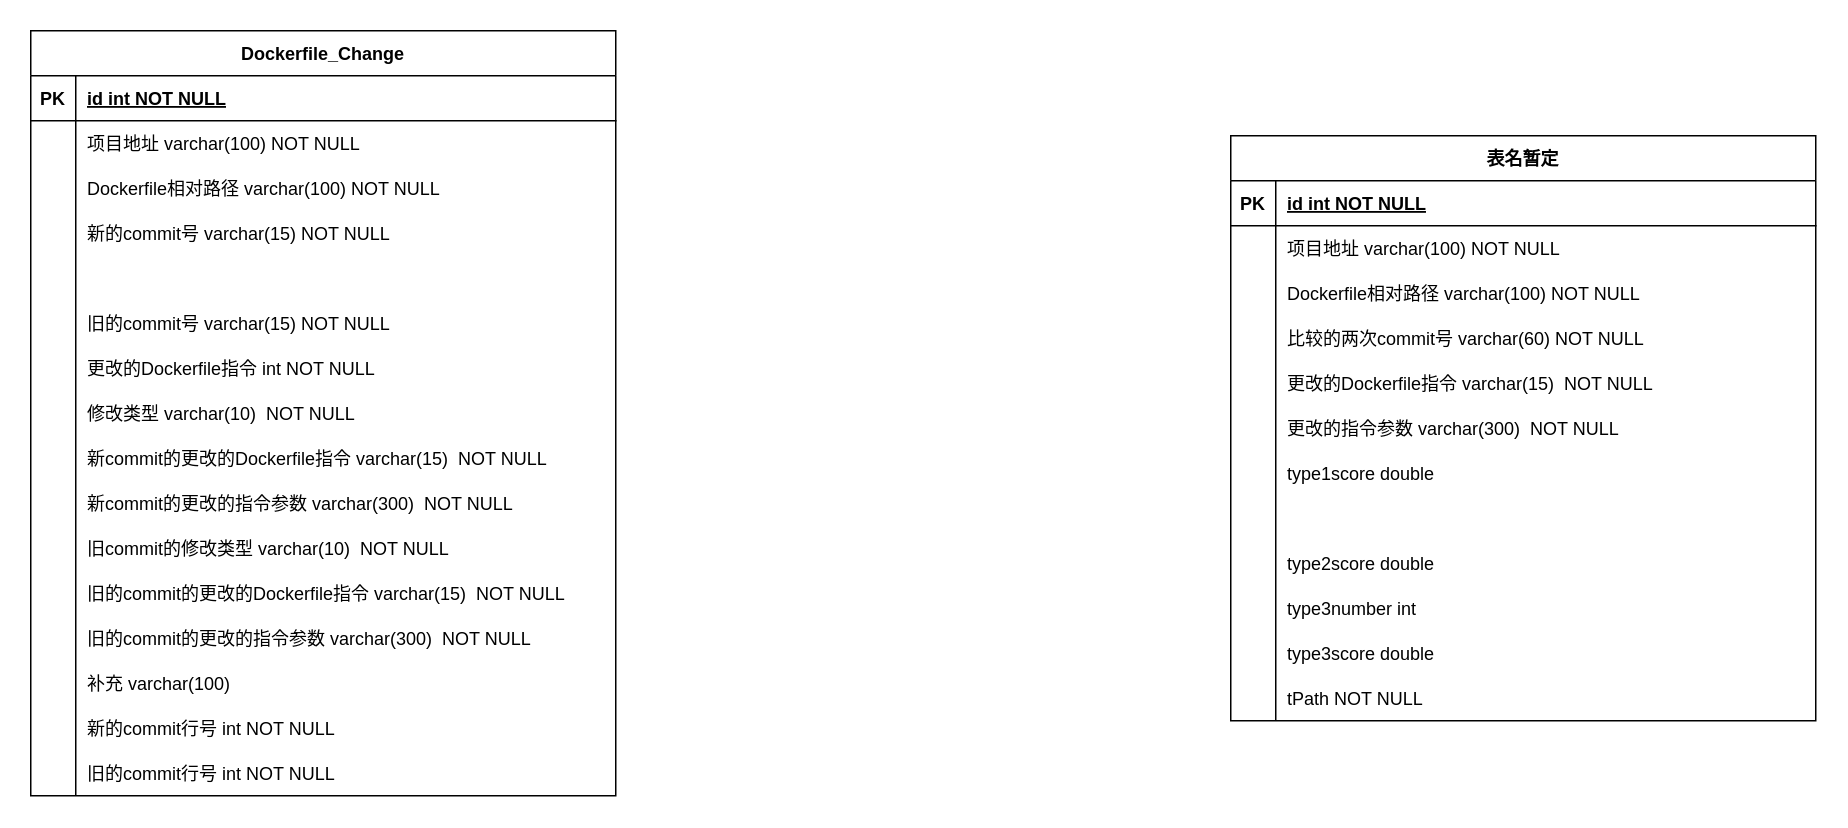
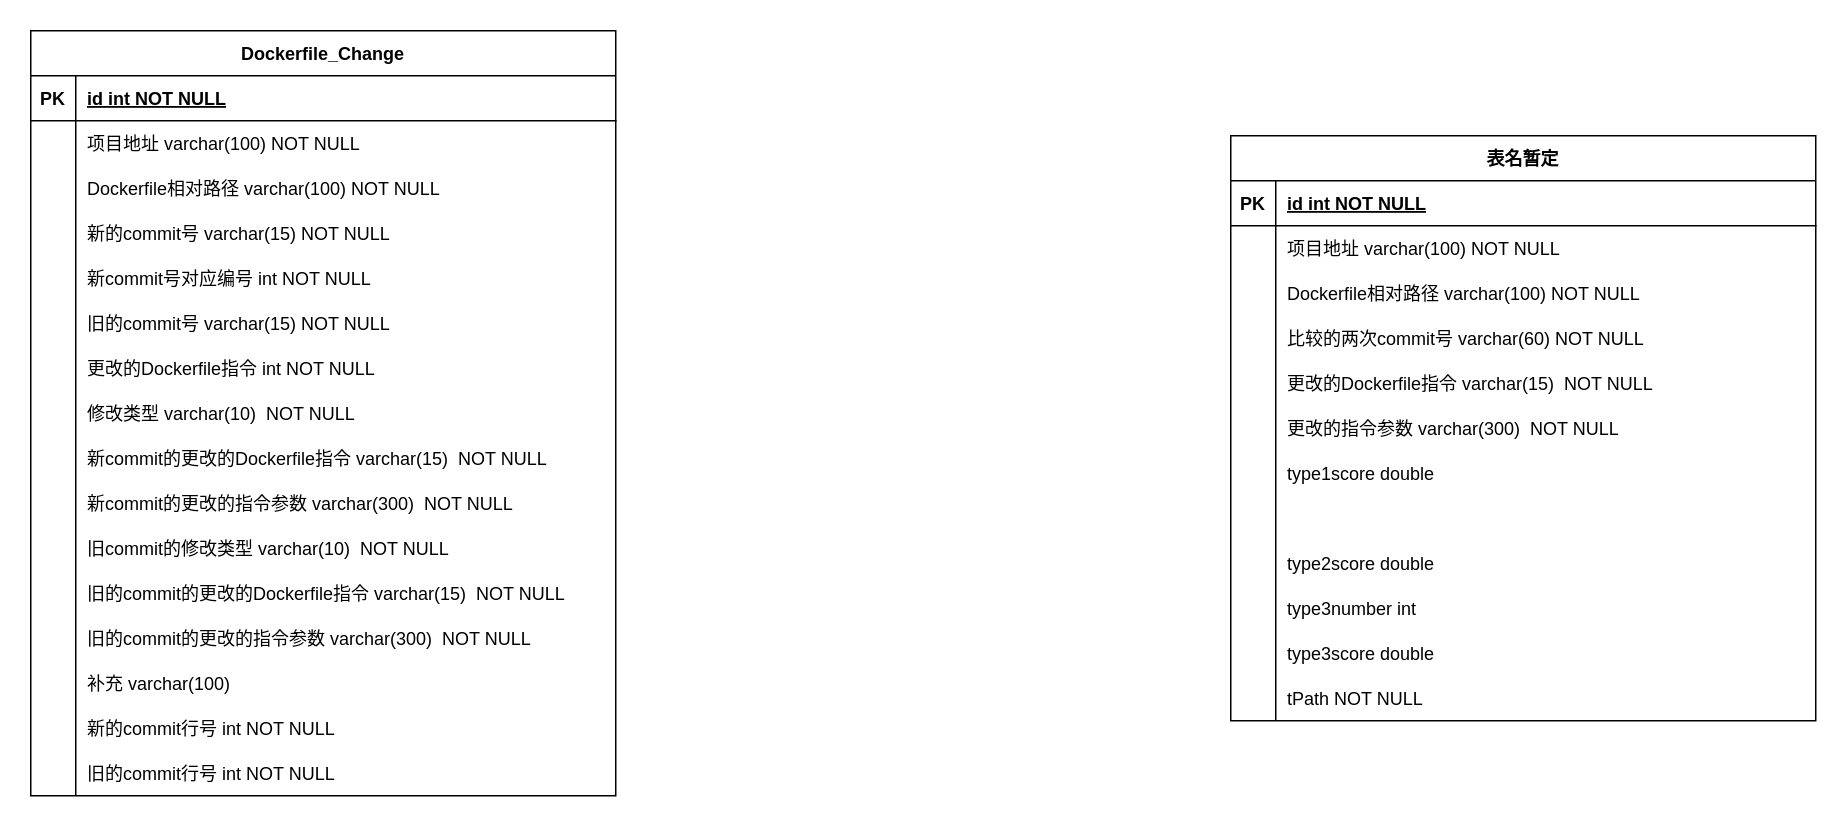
none -> (346, 278)
